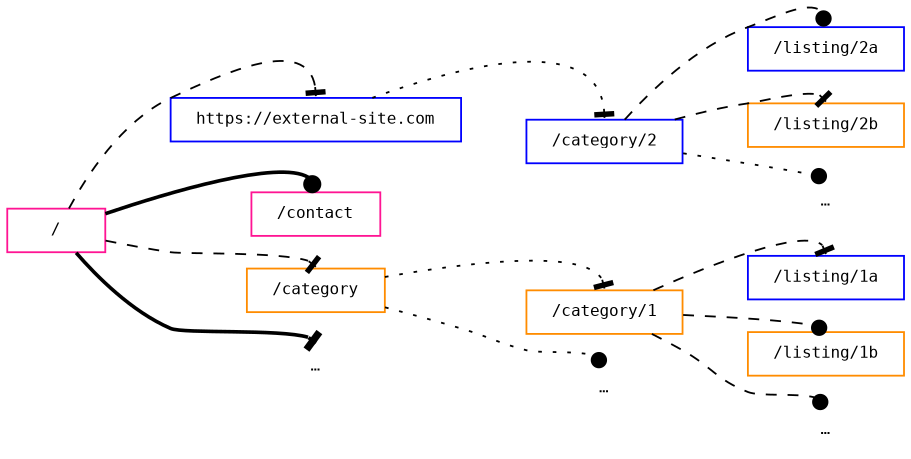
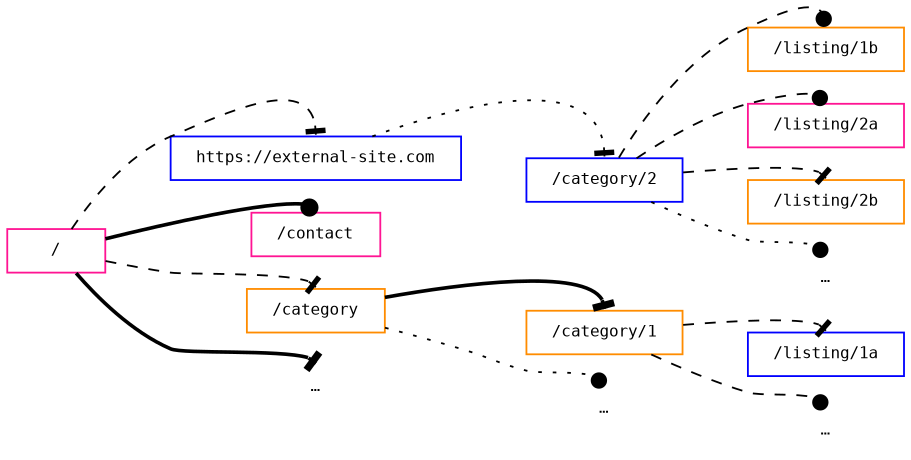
(826, 49) -> (826, 126)
(495, 262) -> (495, 283)
(748, 319) -> (703, 56)
